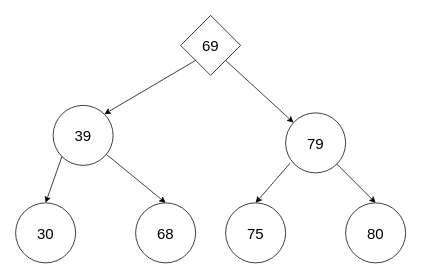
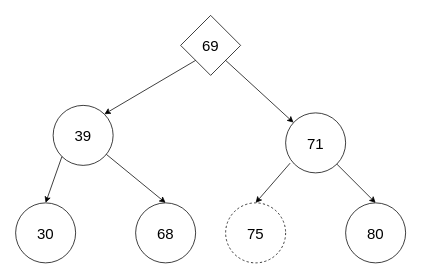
(315, 143) -> (315, 143)
(255, 233) -> (255, 233)
